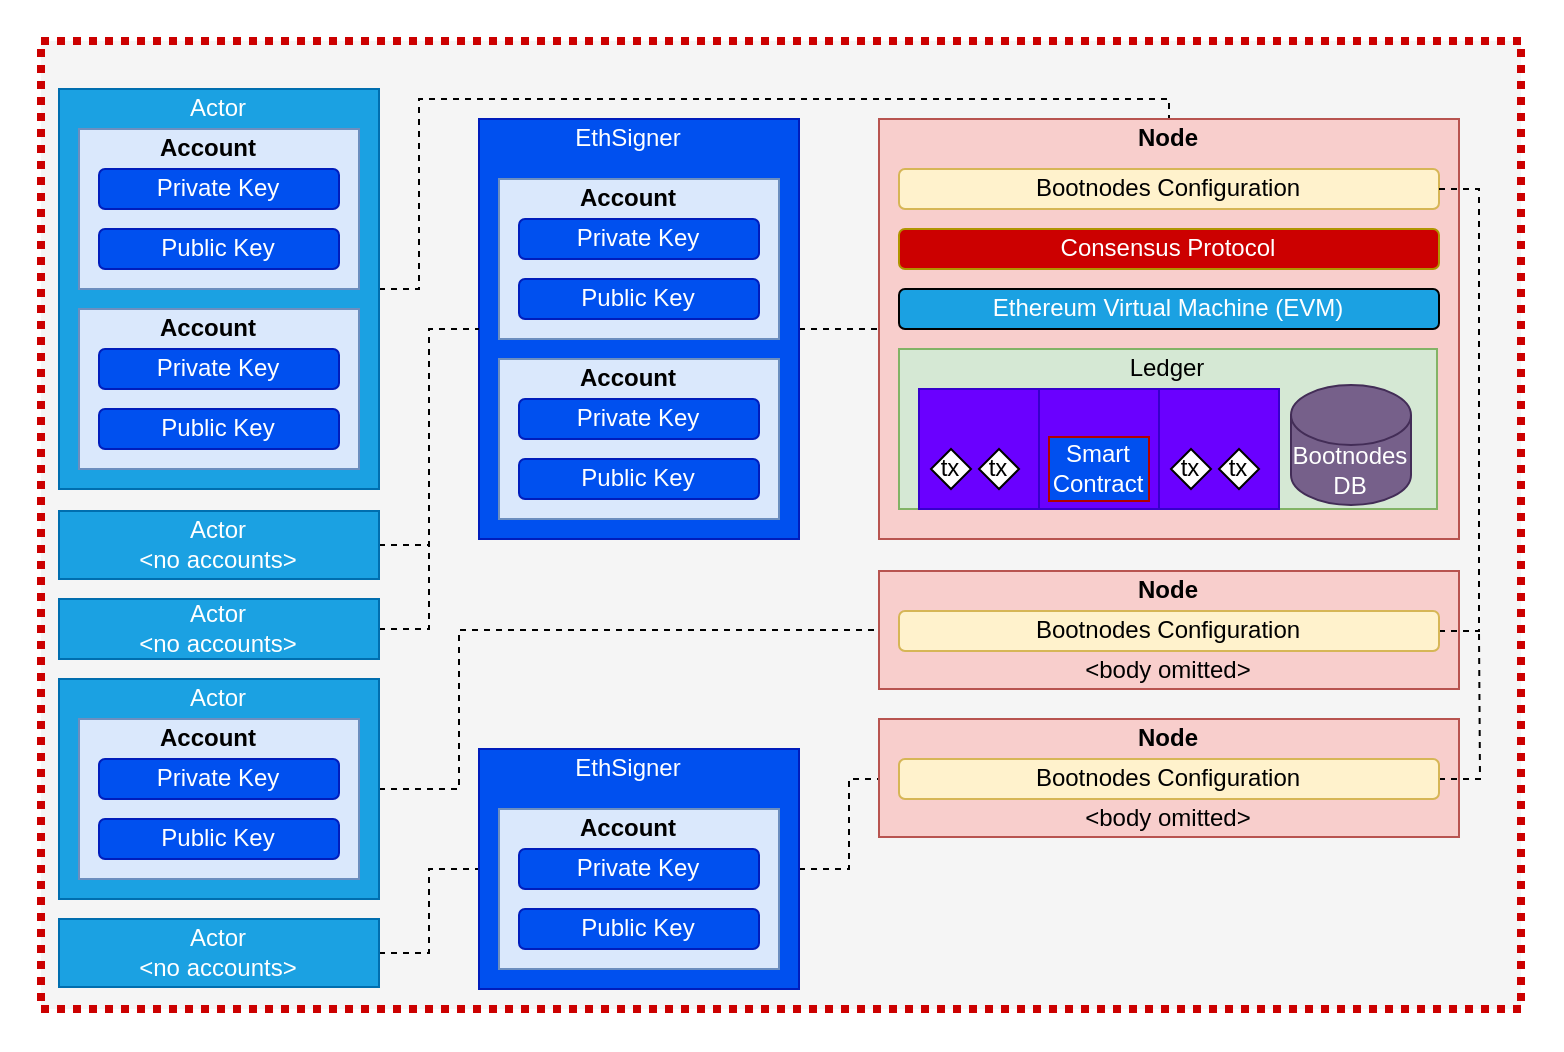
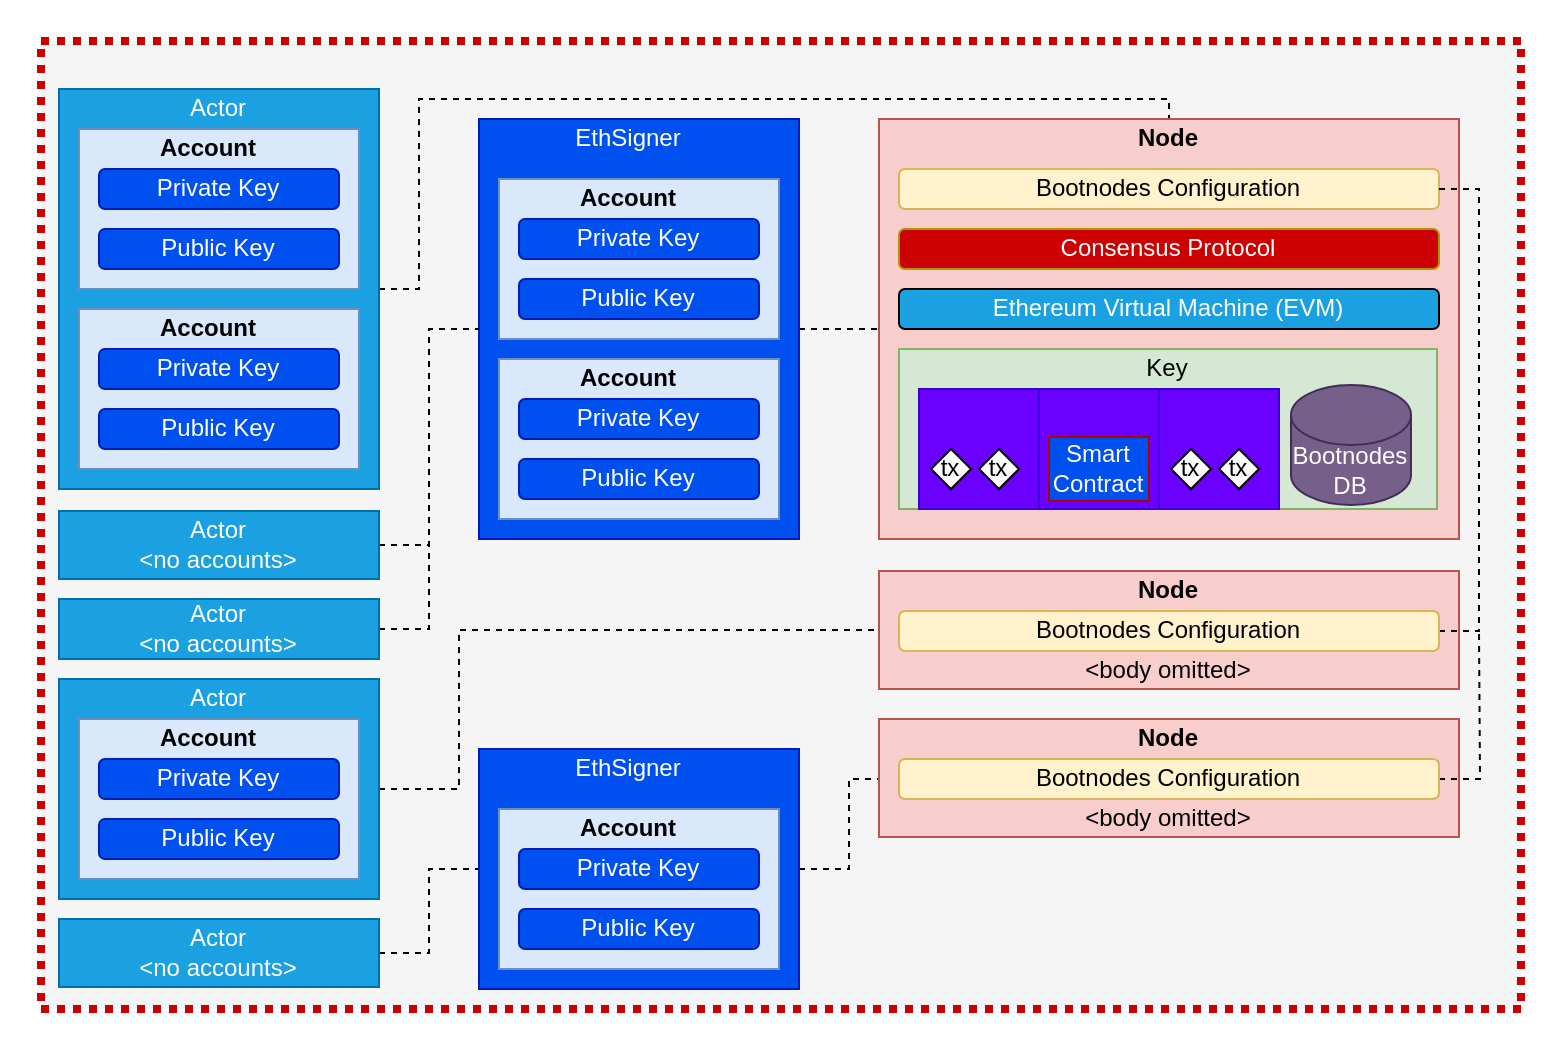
(1168, 369) -> (1168, 369)
